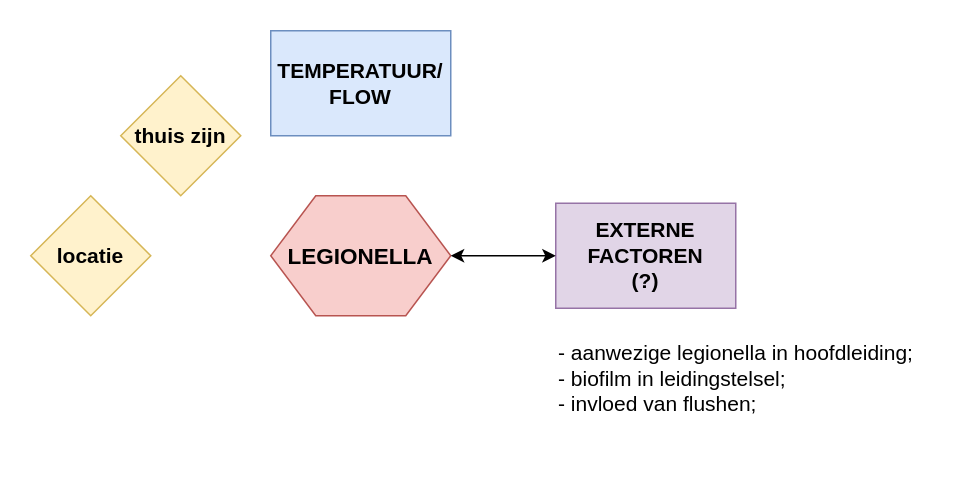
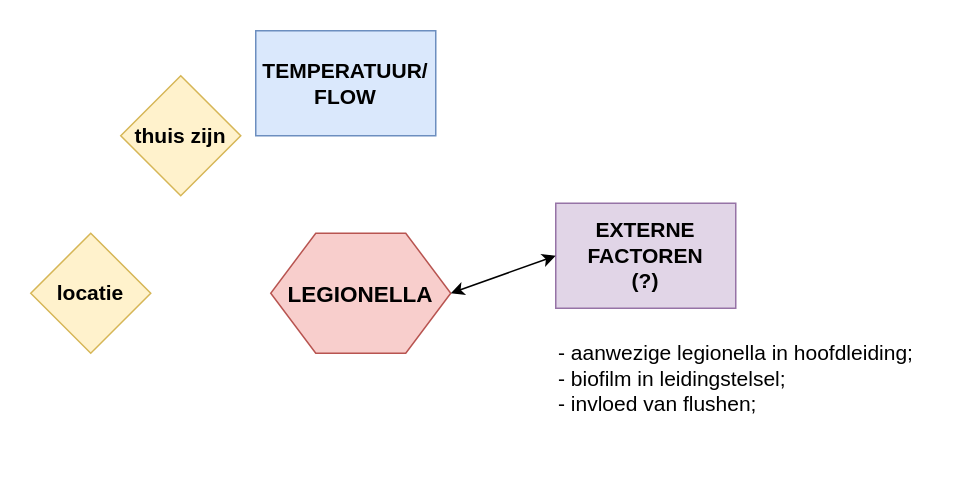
(361, 83) -> (346, 83)
(91, 256) -> (91, 293)
(361, 256) -> (361, 293)
